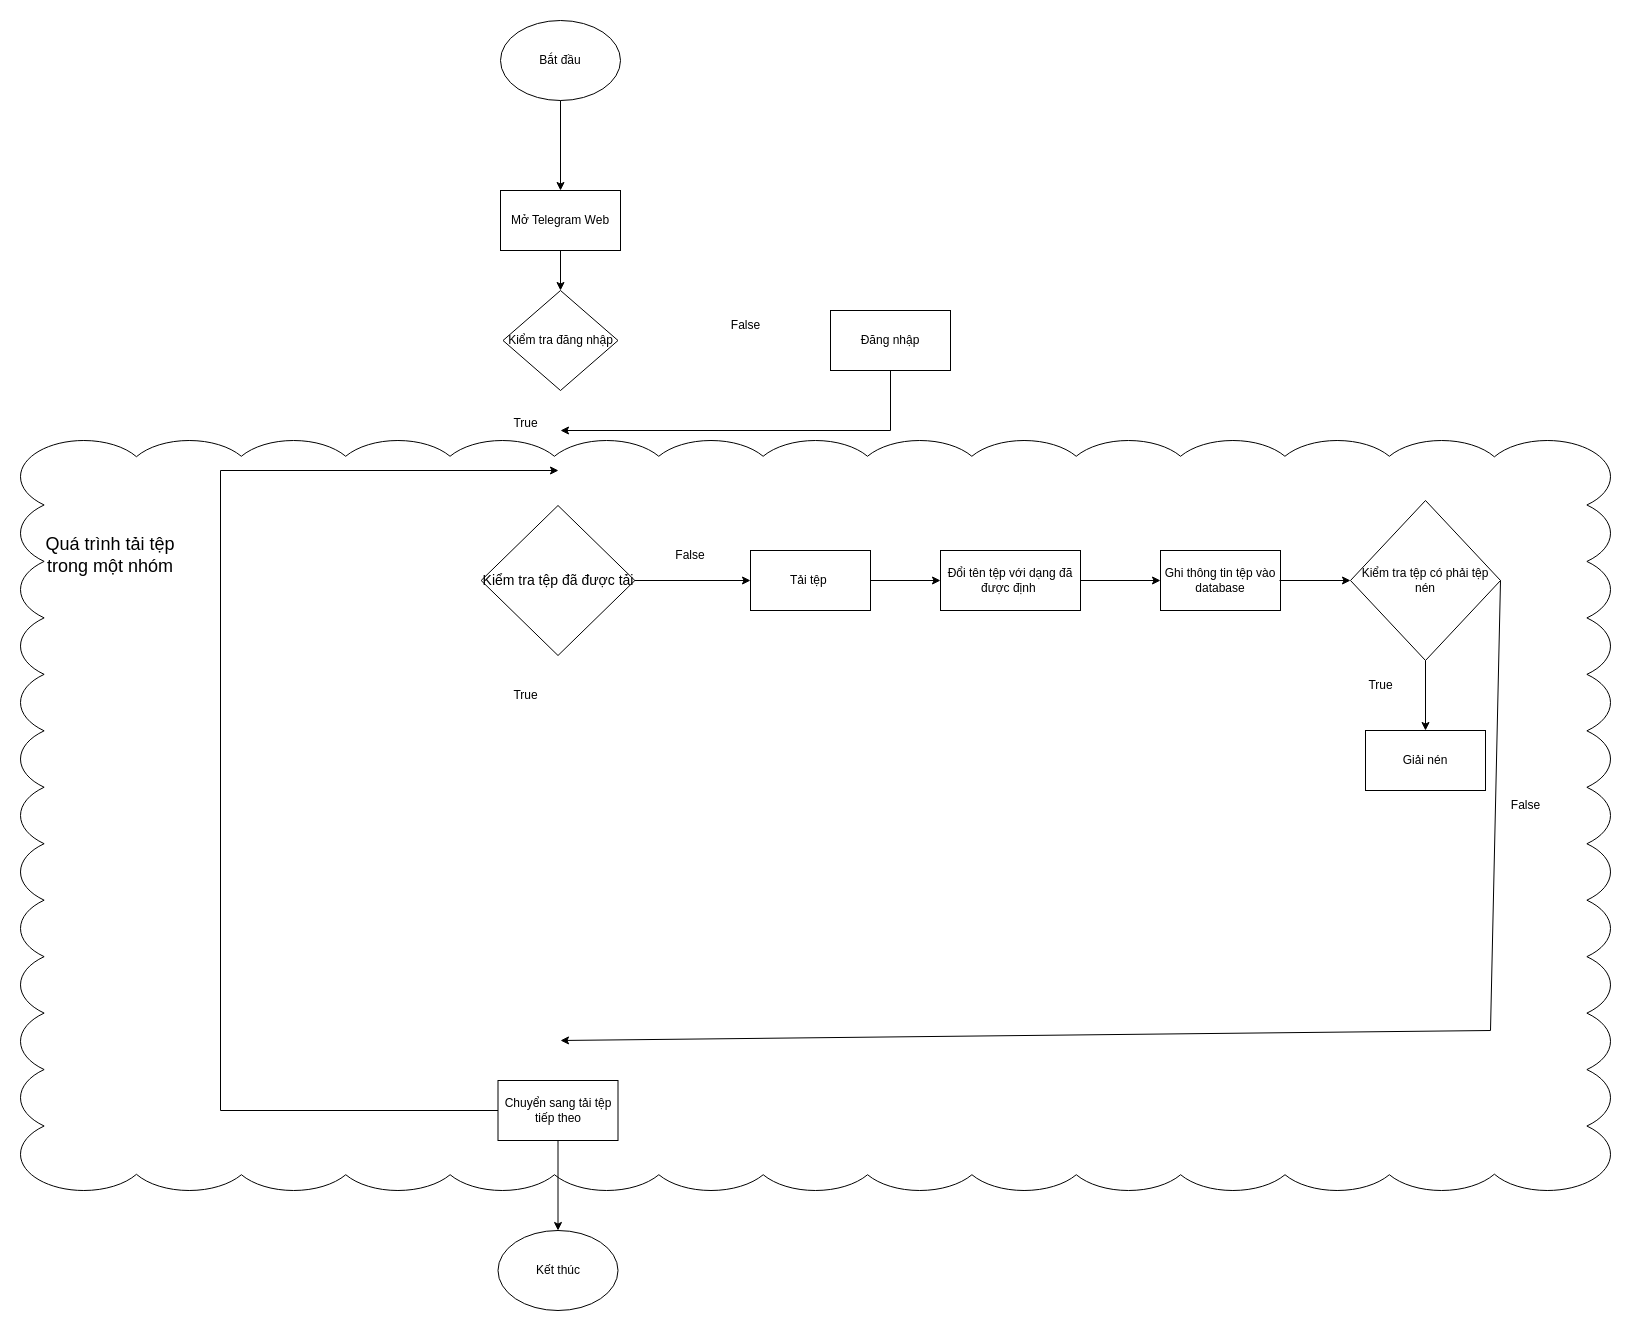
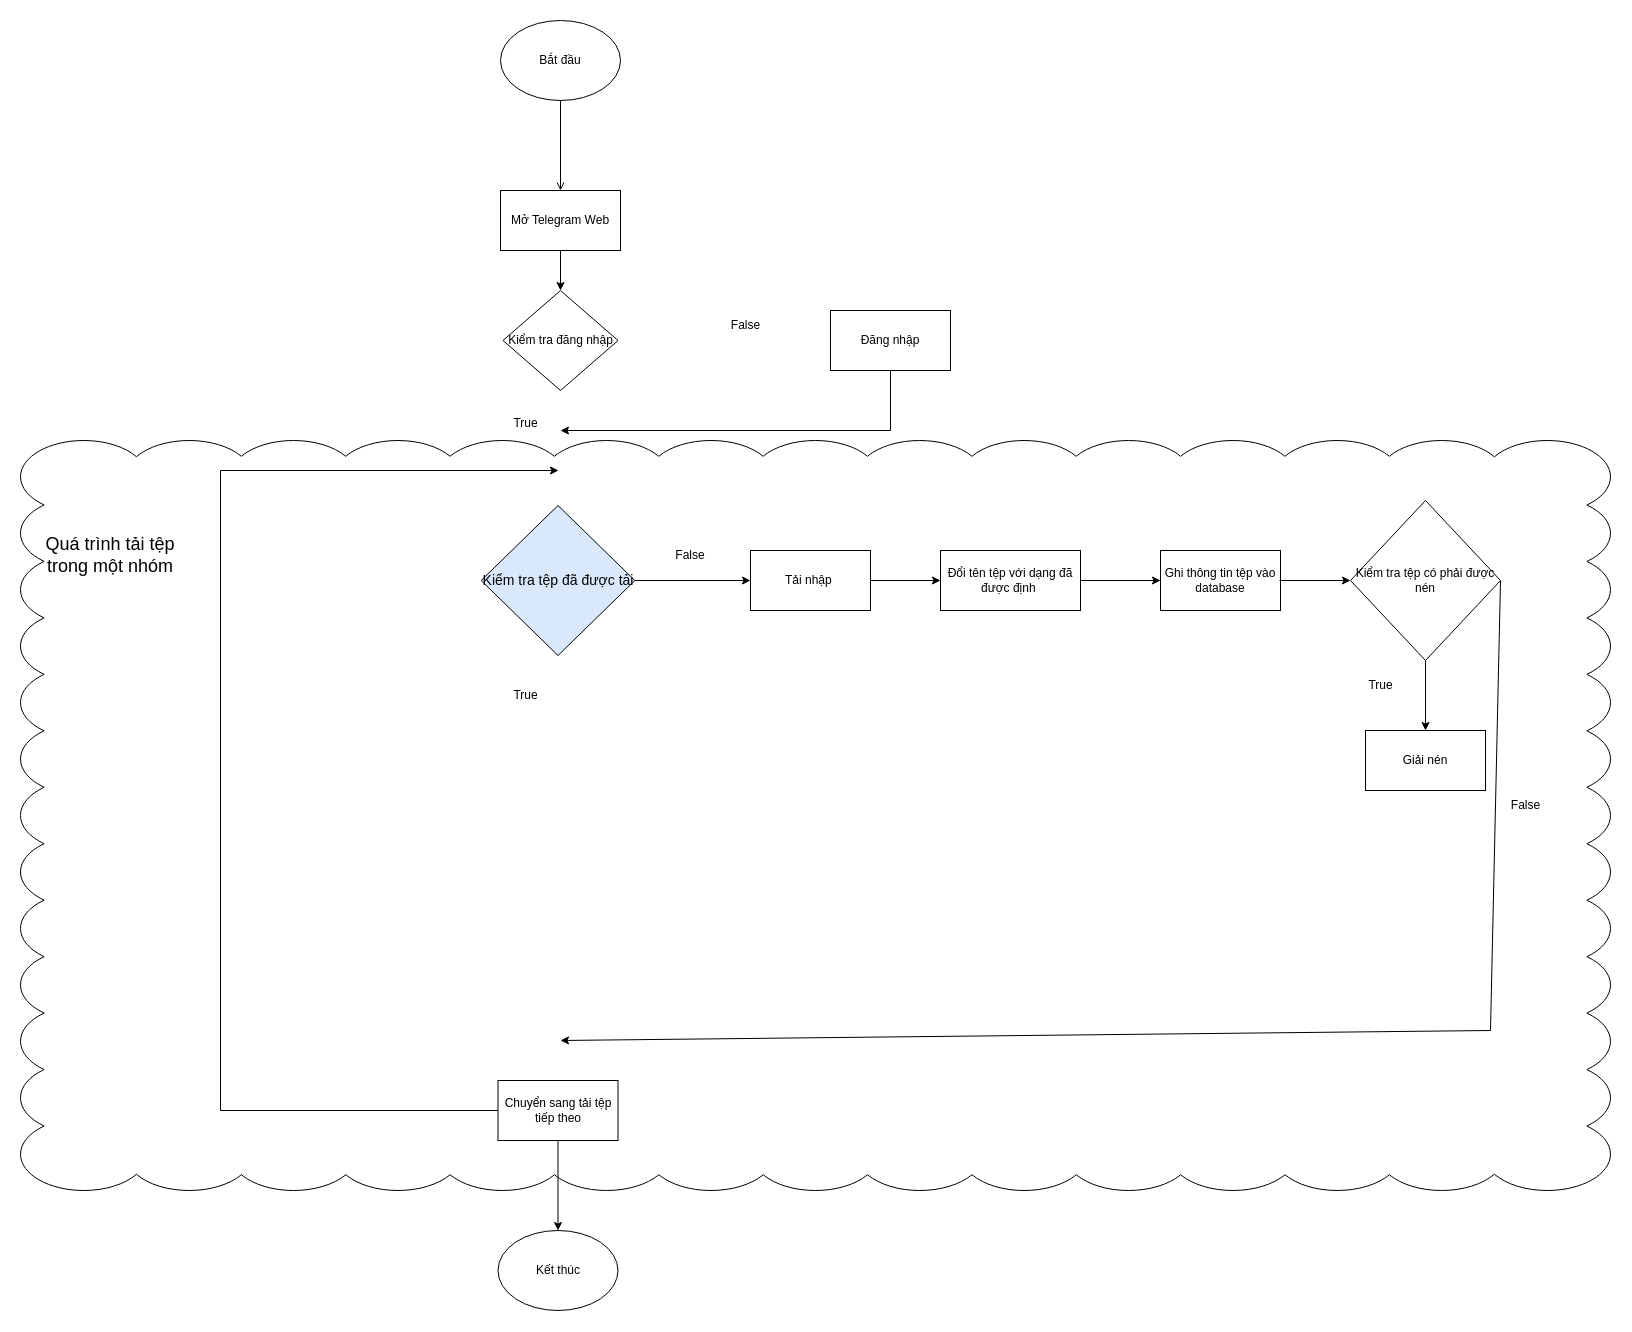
(561, 182) -> (561, 184)
(558, 581) -> (558, 581)
(811, 581) -> (811, 581)
(1426, 581) -> (1426, 581)
